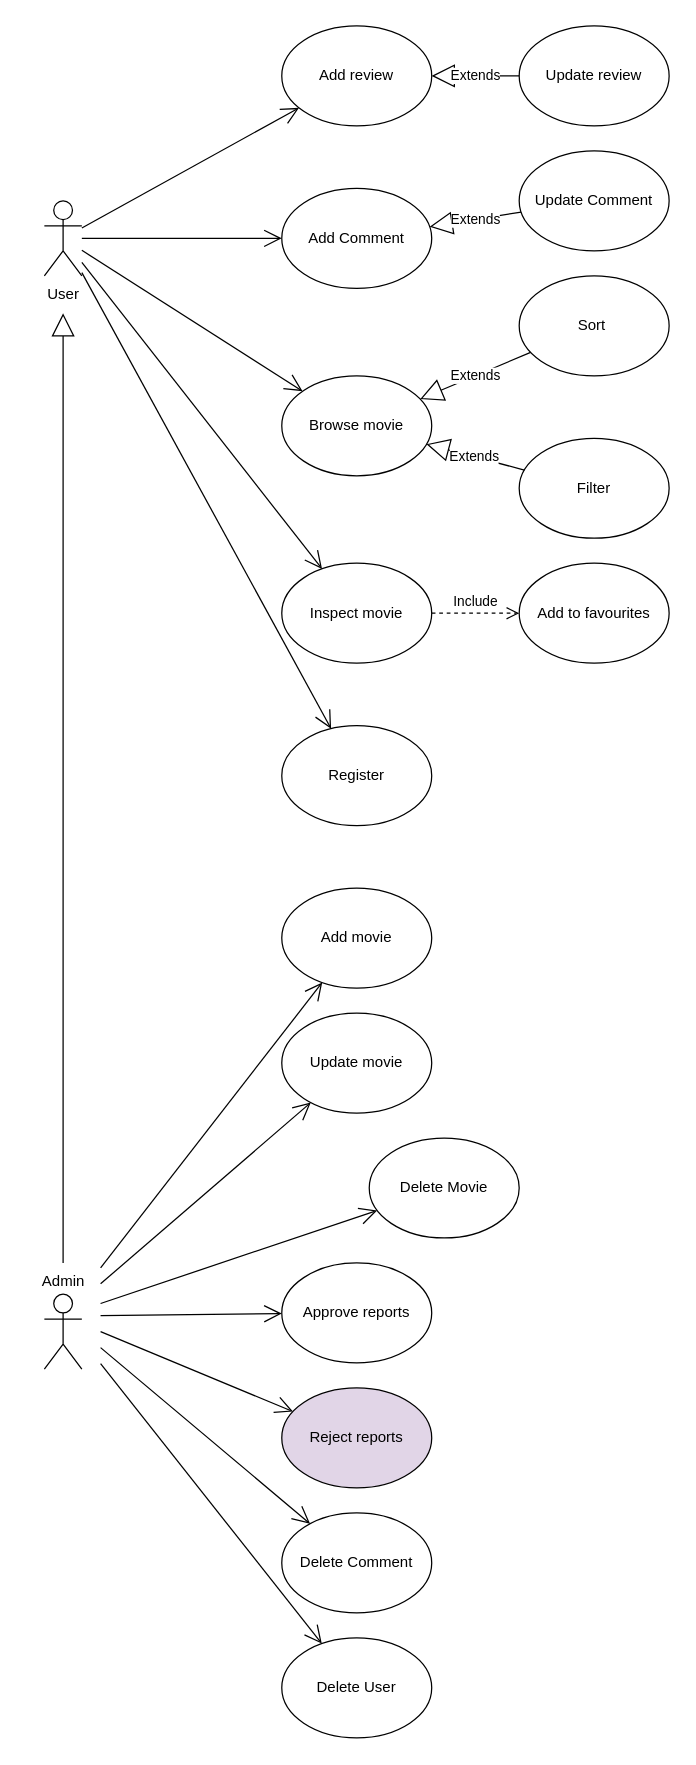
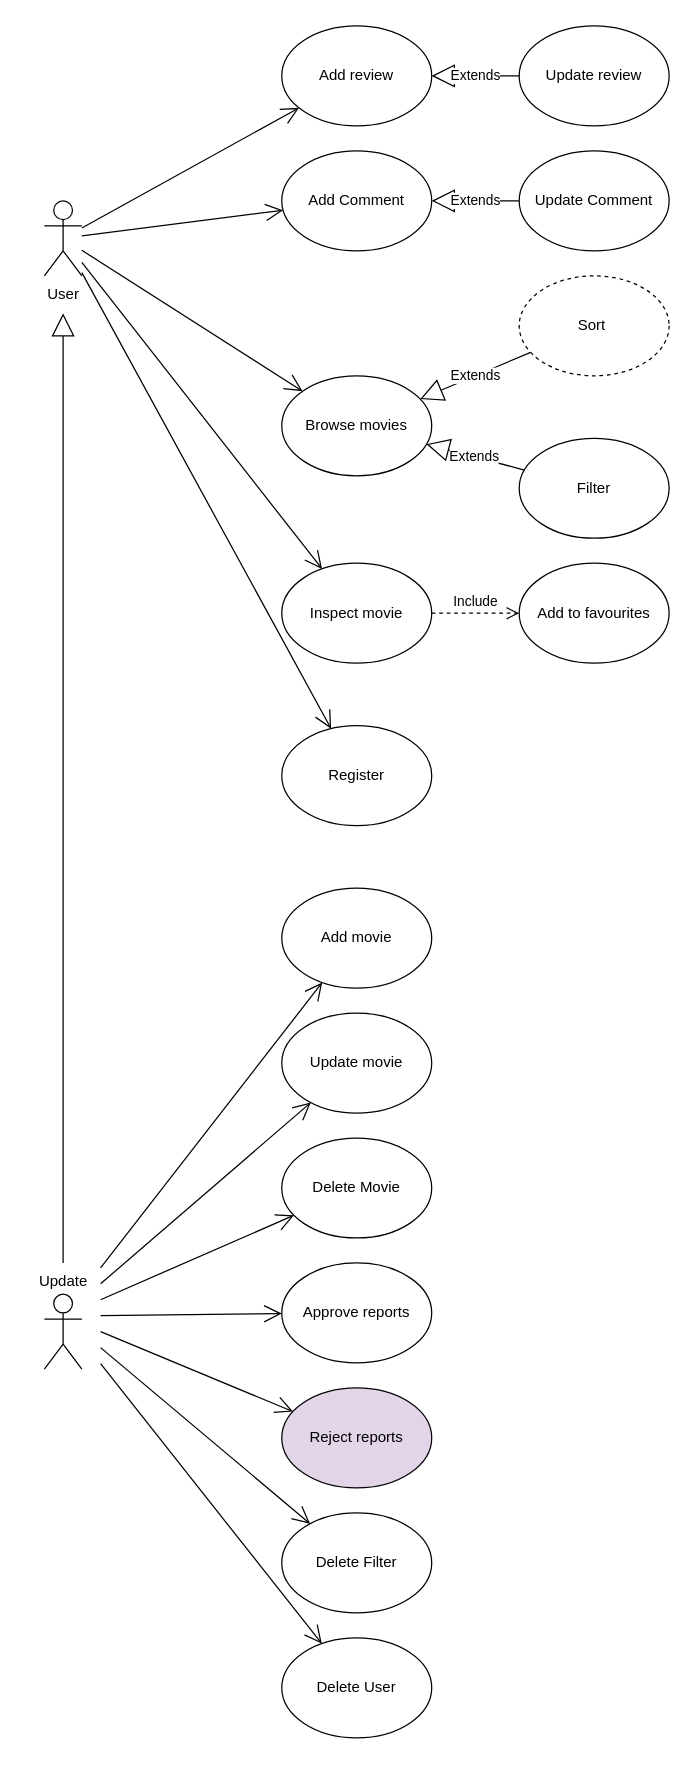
(357, 238) -> (357, 201)
(594, 326) -> (594, 326)
(357, 426) -> (357, 426)
(444, 1188) -> (357, 1188)
(64, 1282) -> (64, 1282)
(357, 1563) -> (357, 1563)
